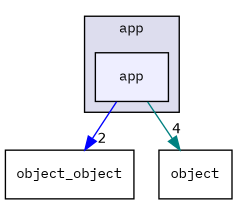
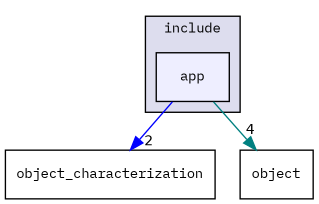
(132, 29) -> (193, 29)
(70, 175) -> (110, 175)
